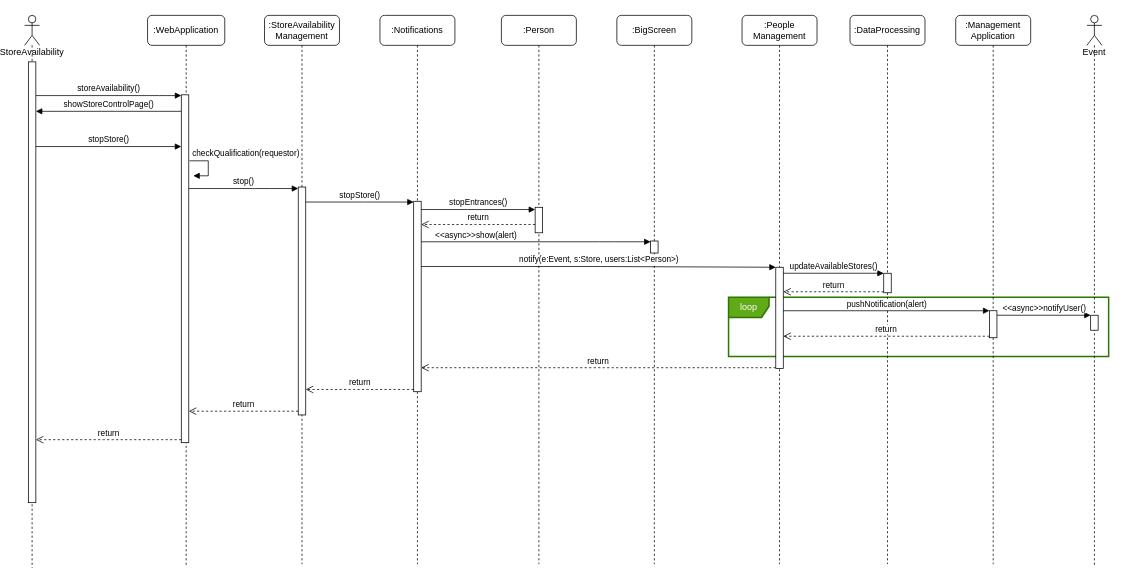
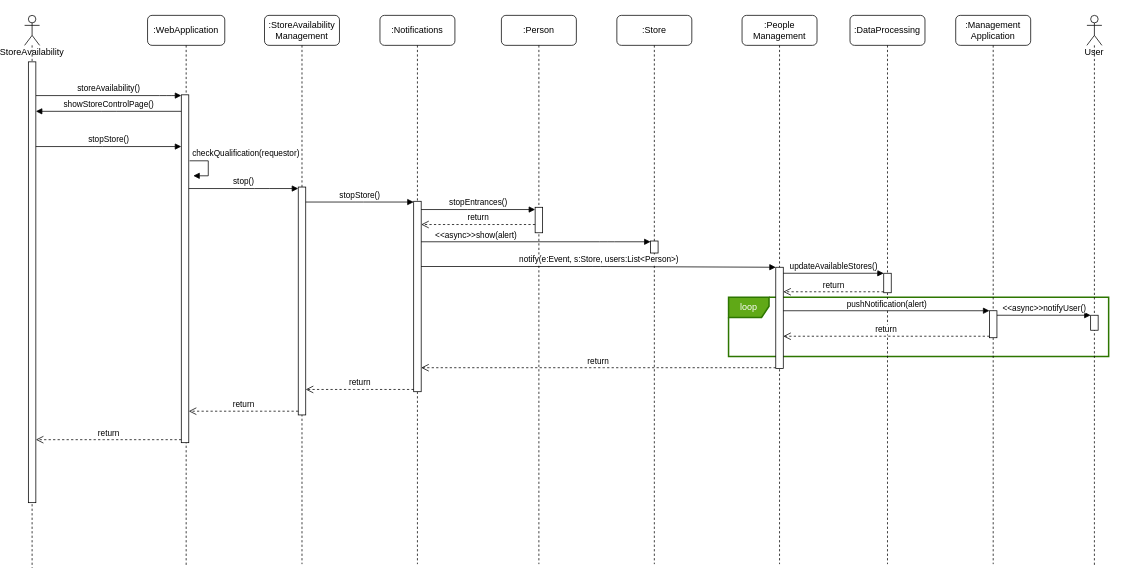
(654, 30) -> (654, 30)
(1095, 58) -> (1095, 58)
